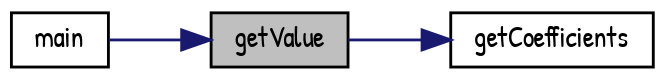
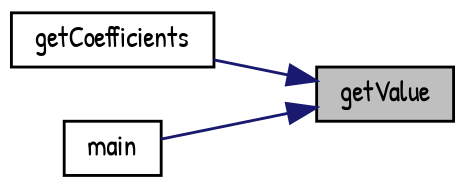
(385, 40) -> (251, 67)
